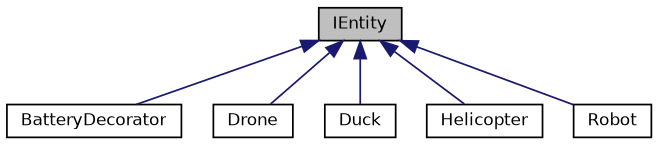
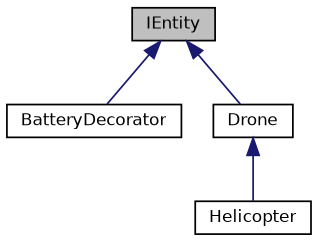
(429, 78) -> (253, 178)
(360, 121) -> none
(612, 121) -> none
